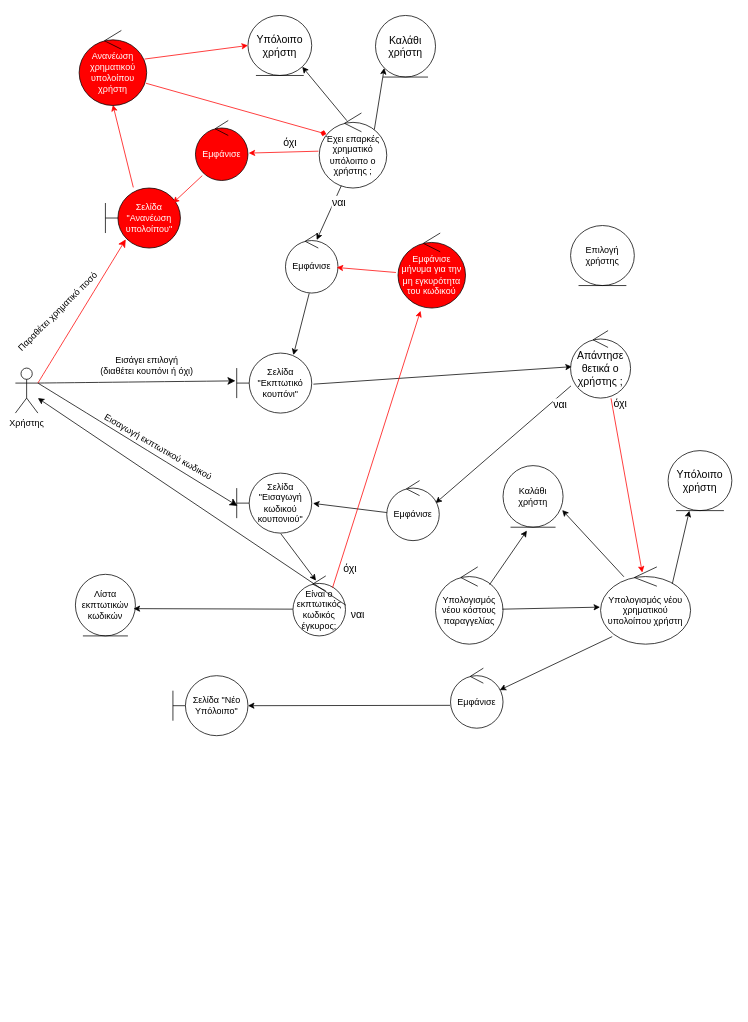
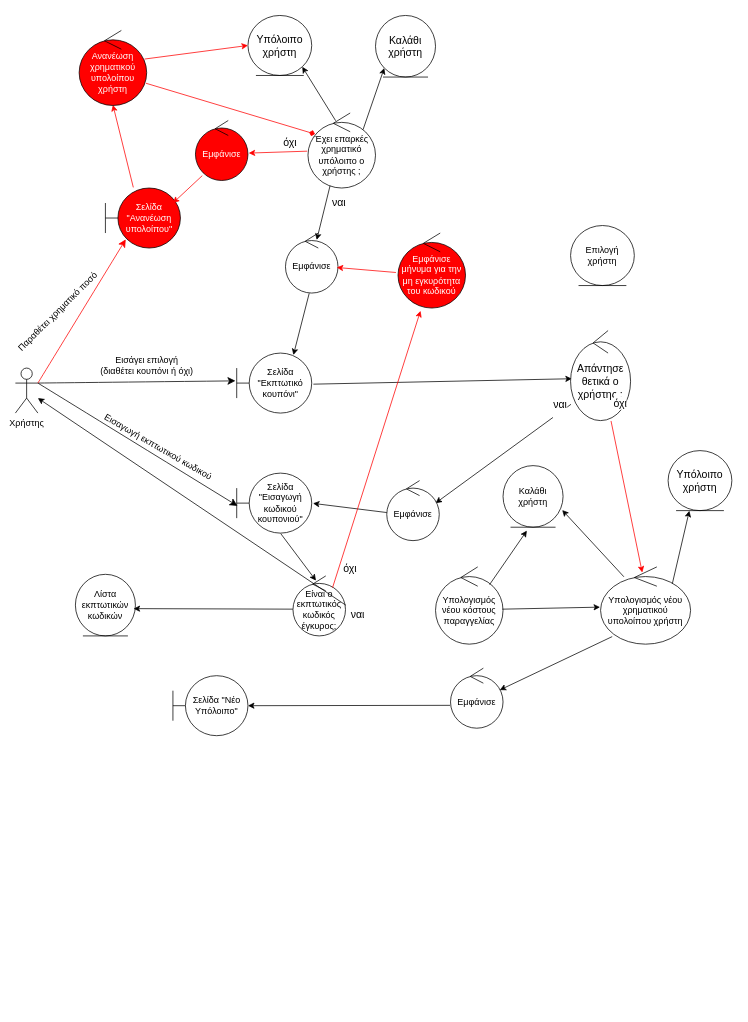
(353, 150) -> (342, 150)
(602, 255) -> (602, 255)
(600, 364) -> (600, 375)
